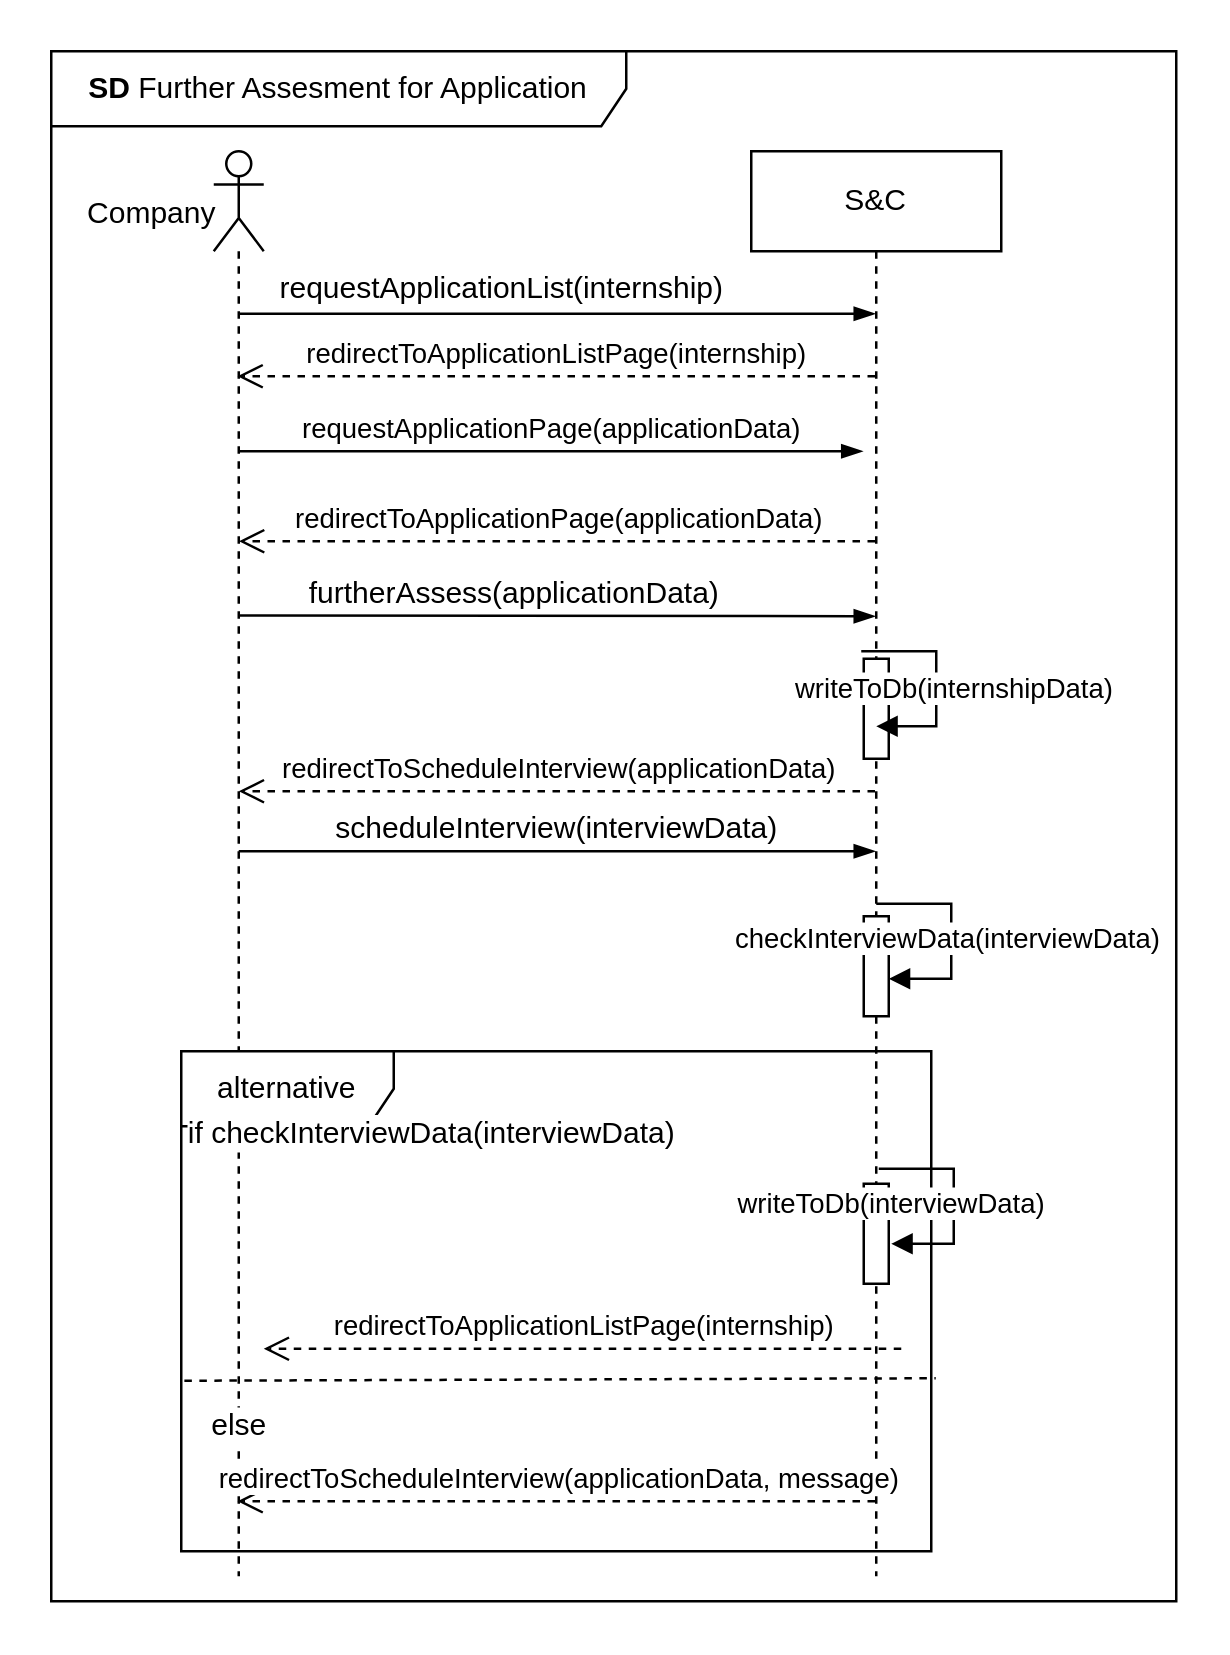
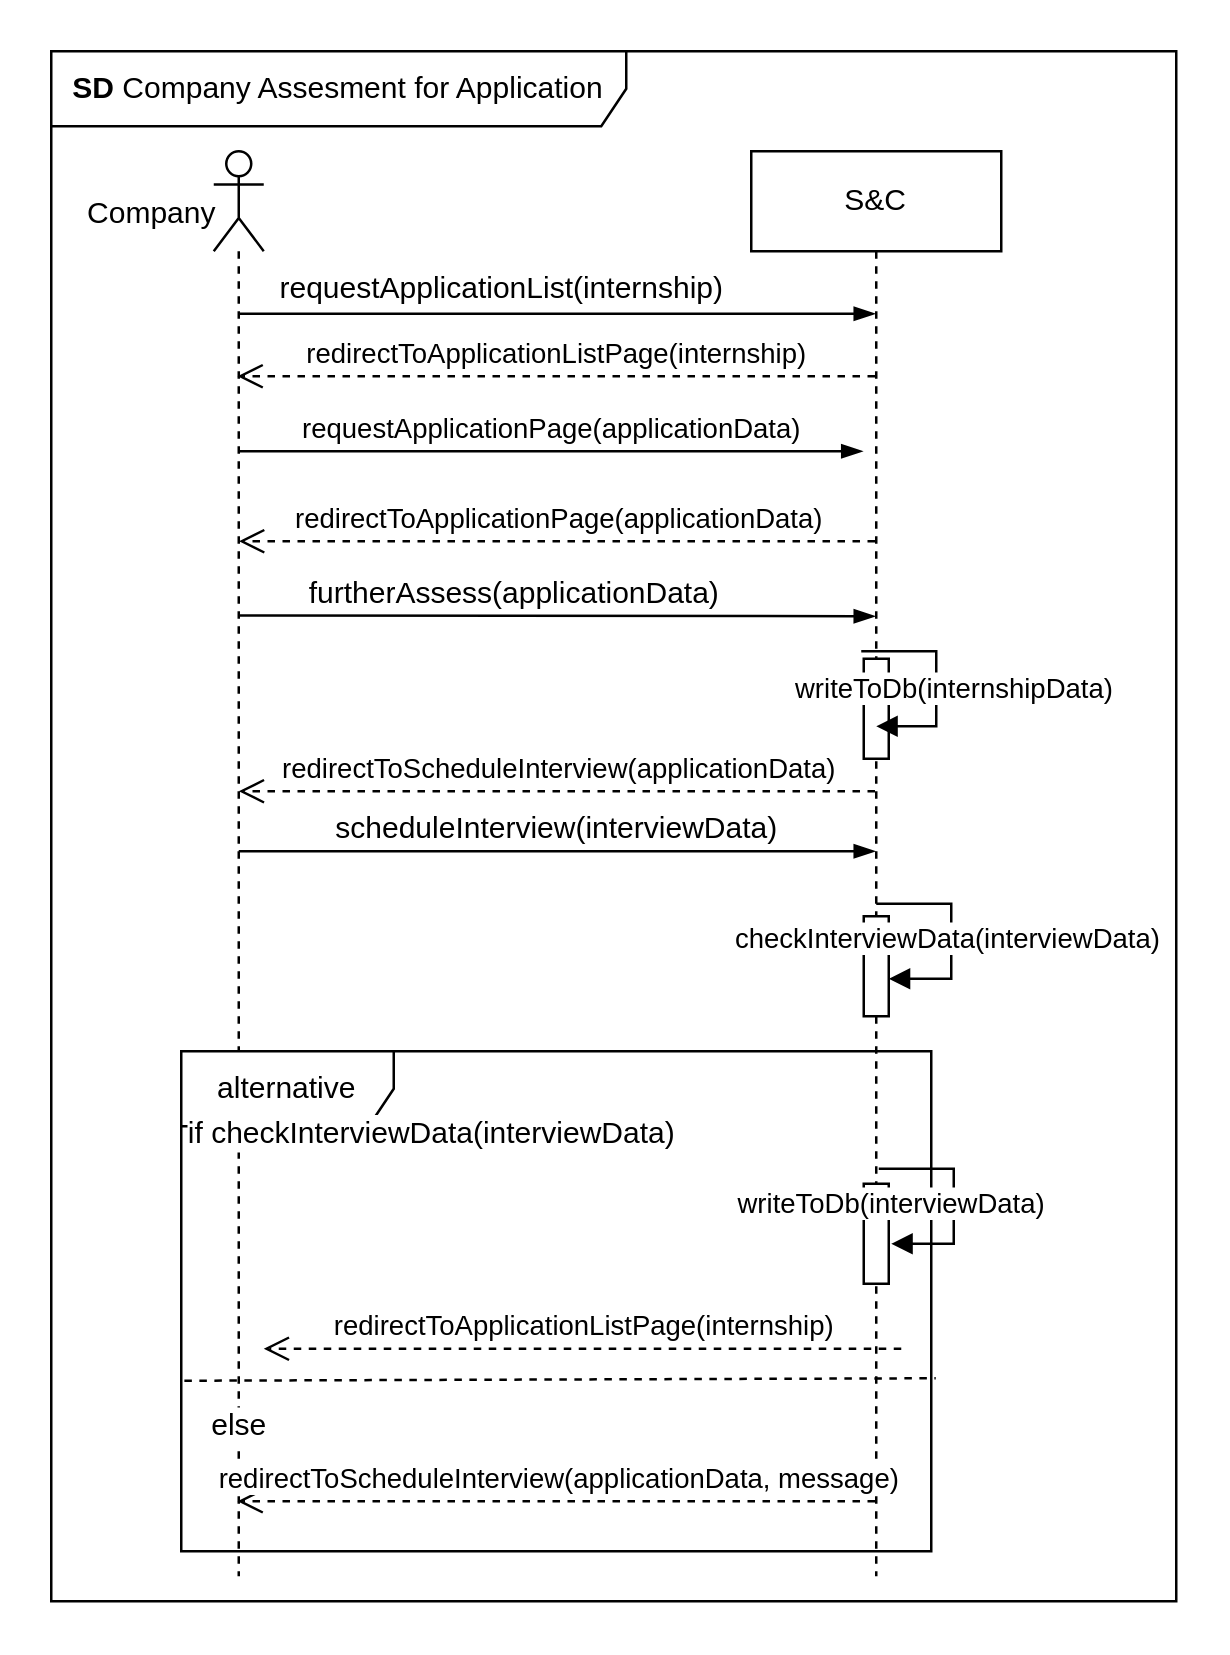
(339, 89) -> (339, 89)
